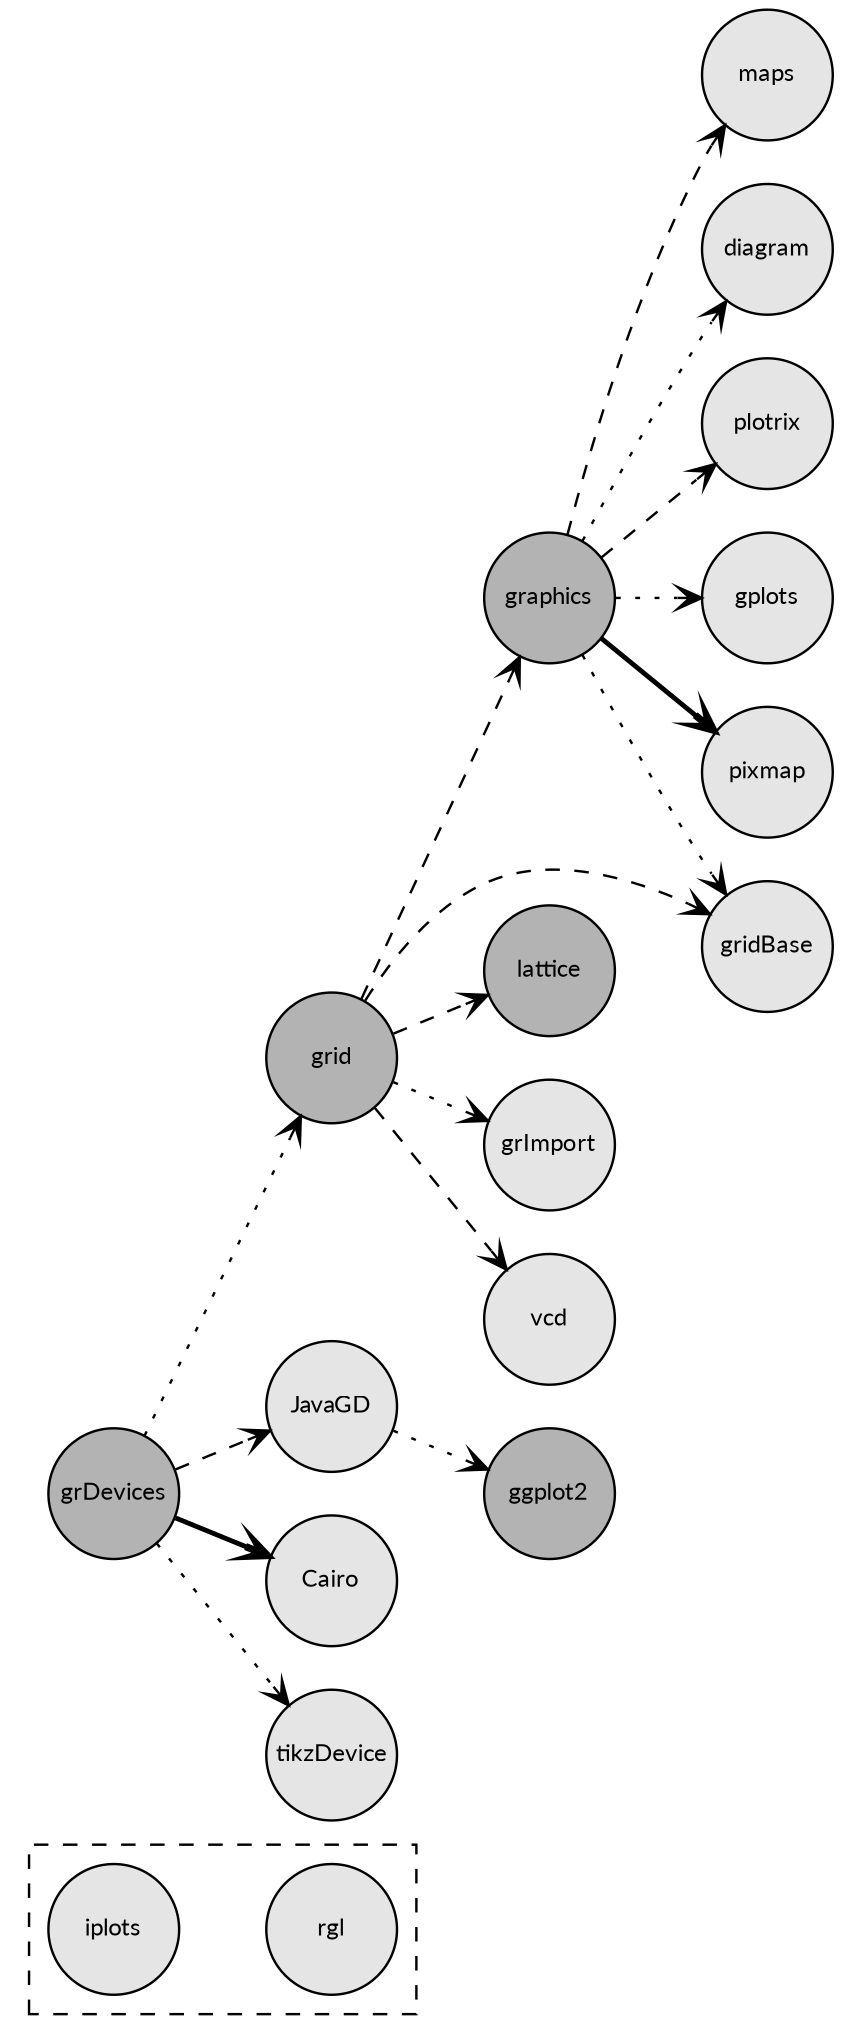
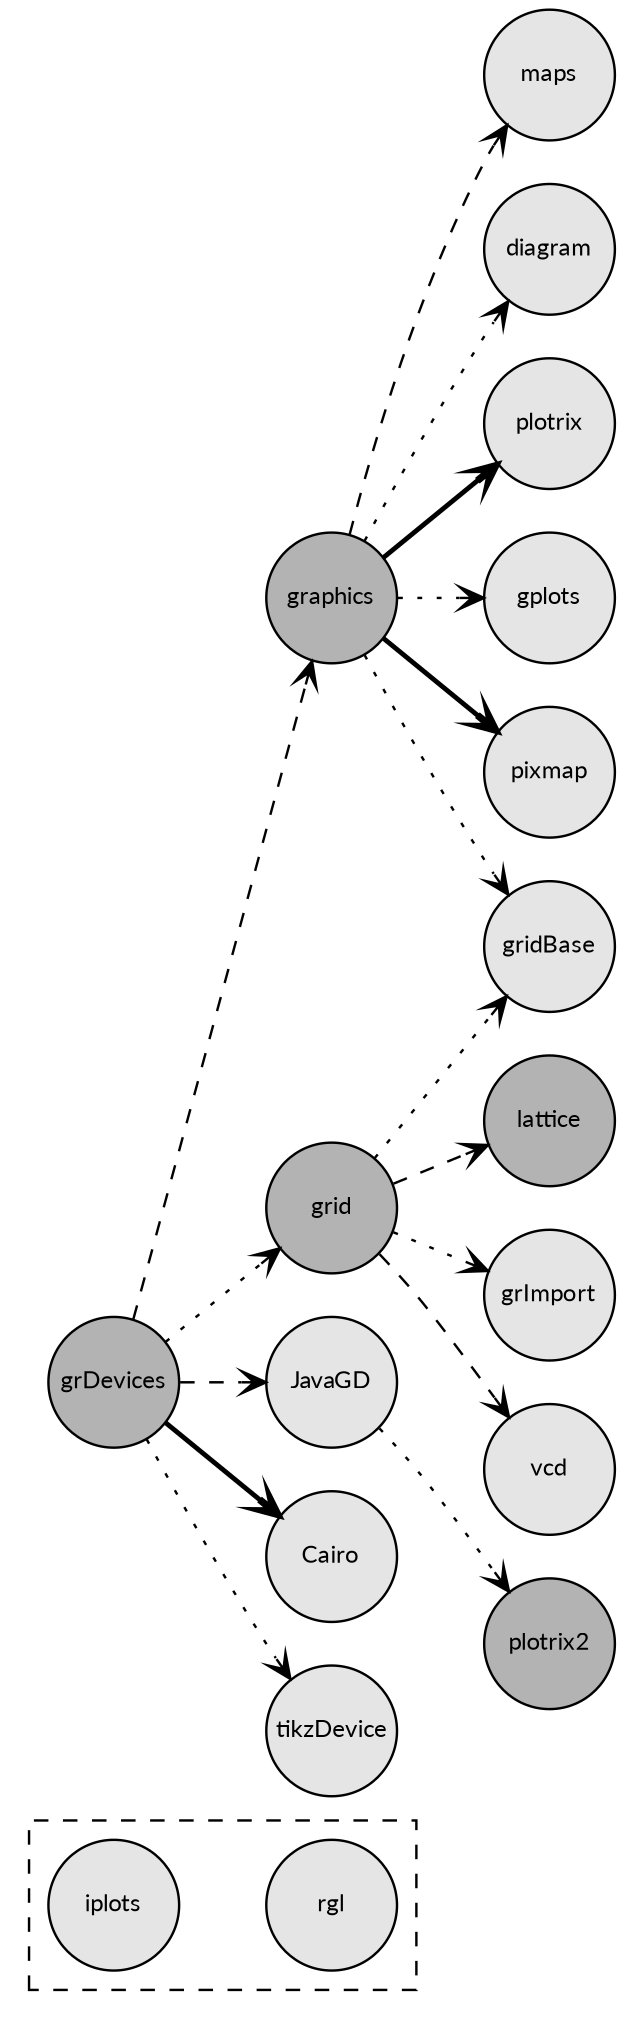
(649, 519) -> (431, 519)
(436, 839) -> (219, 1002)
(504, 877) -> (433, 1087)
(550, 1494) -> (550, 1644)
